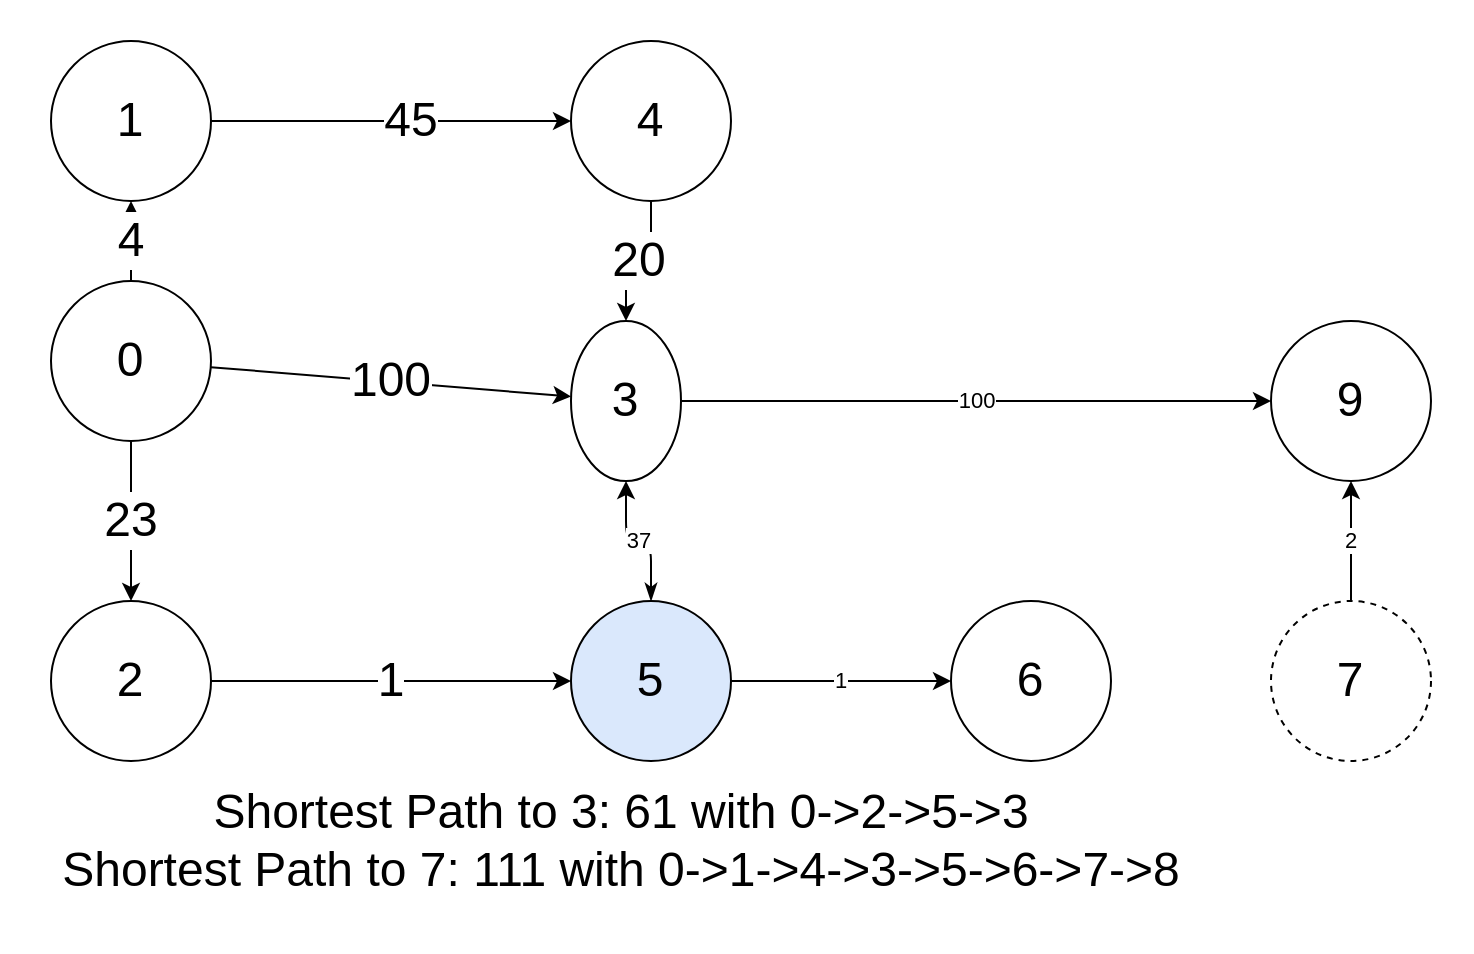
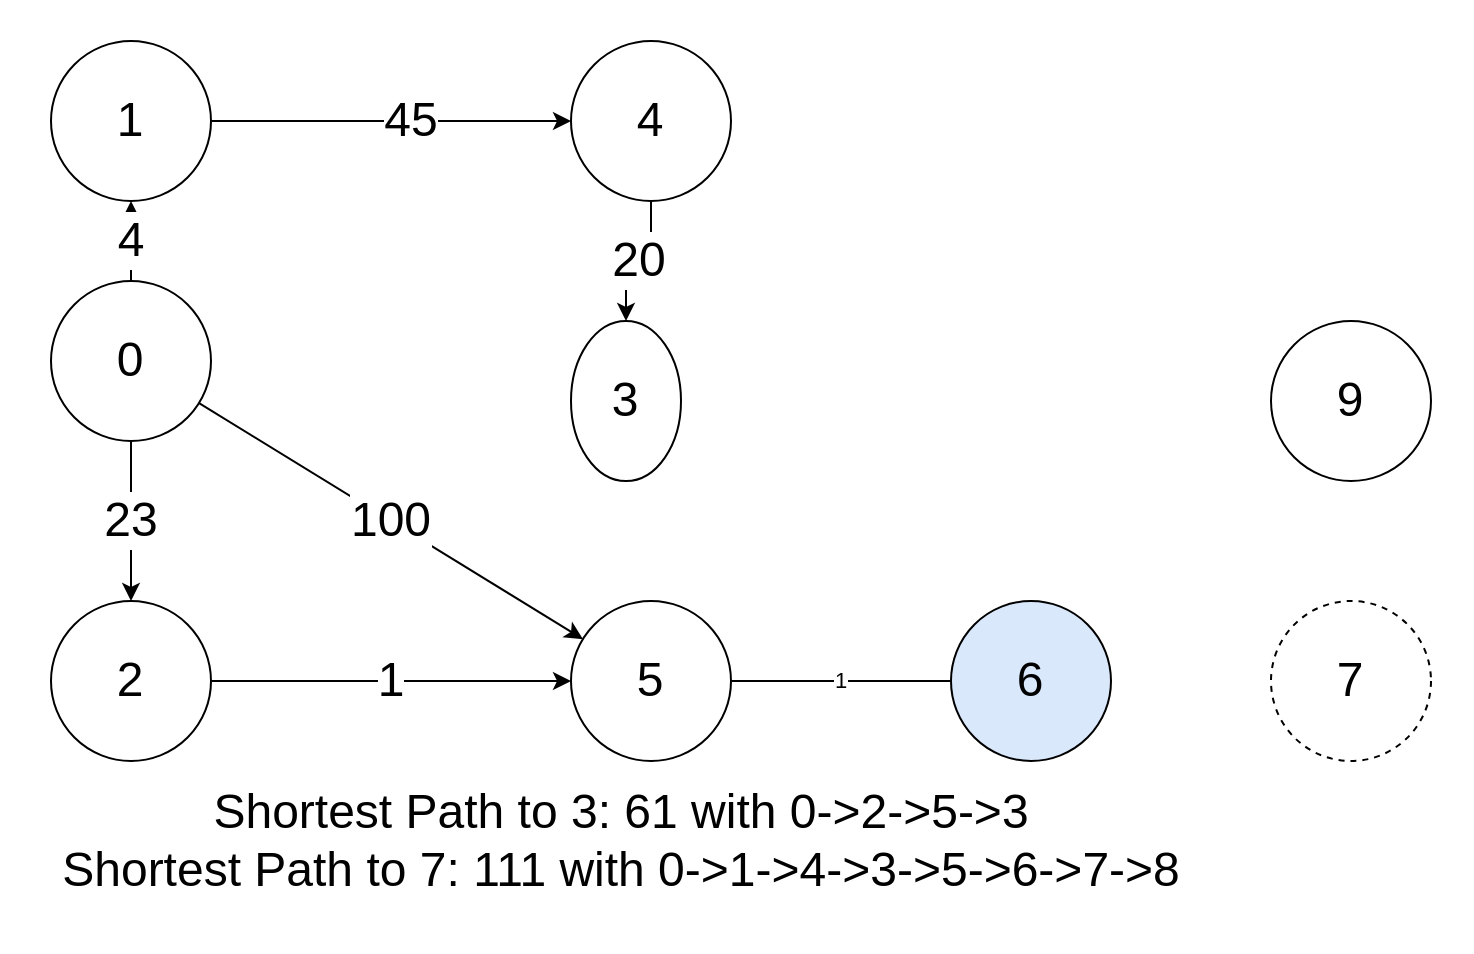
(281, 373) -> (275, 450)
(970, 401) -> none
(639, 541) -> none
(1351, 548) -> none
(651, 681) -> (651, 681)
(936, 681) -> (941, 681)
(1031, 681) -> (1031, 681)
